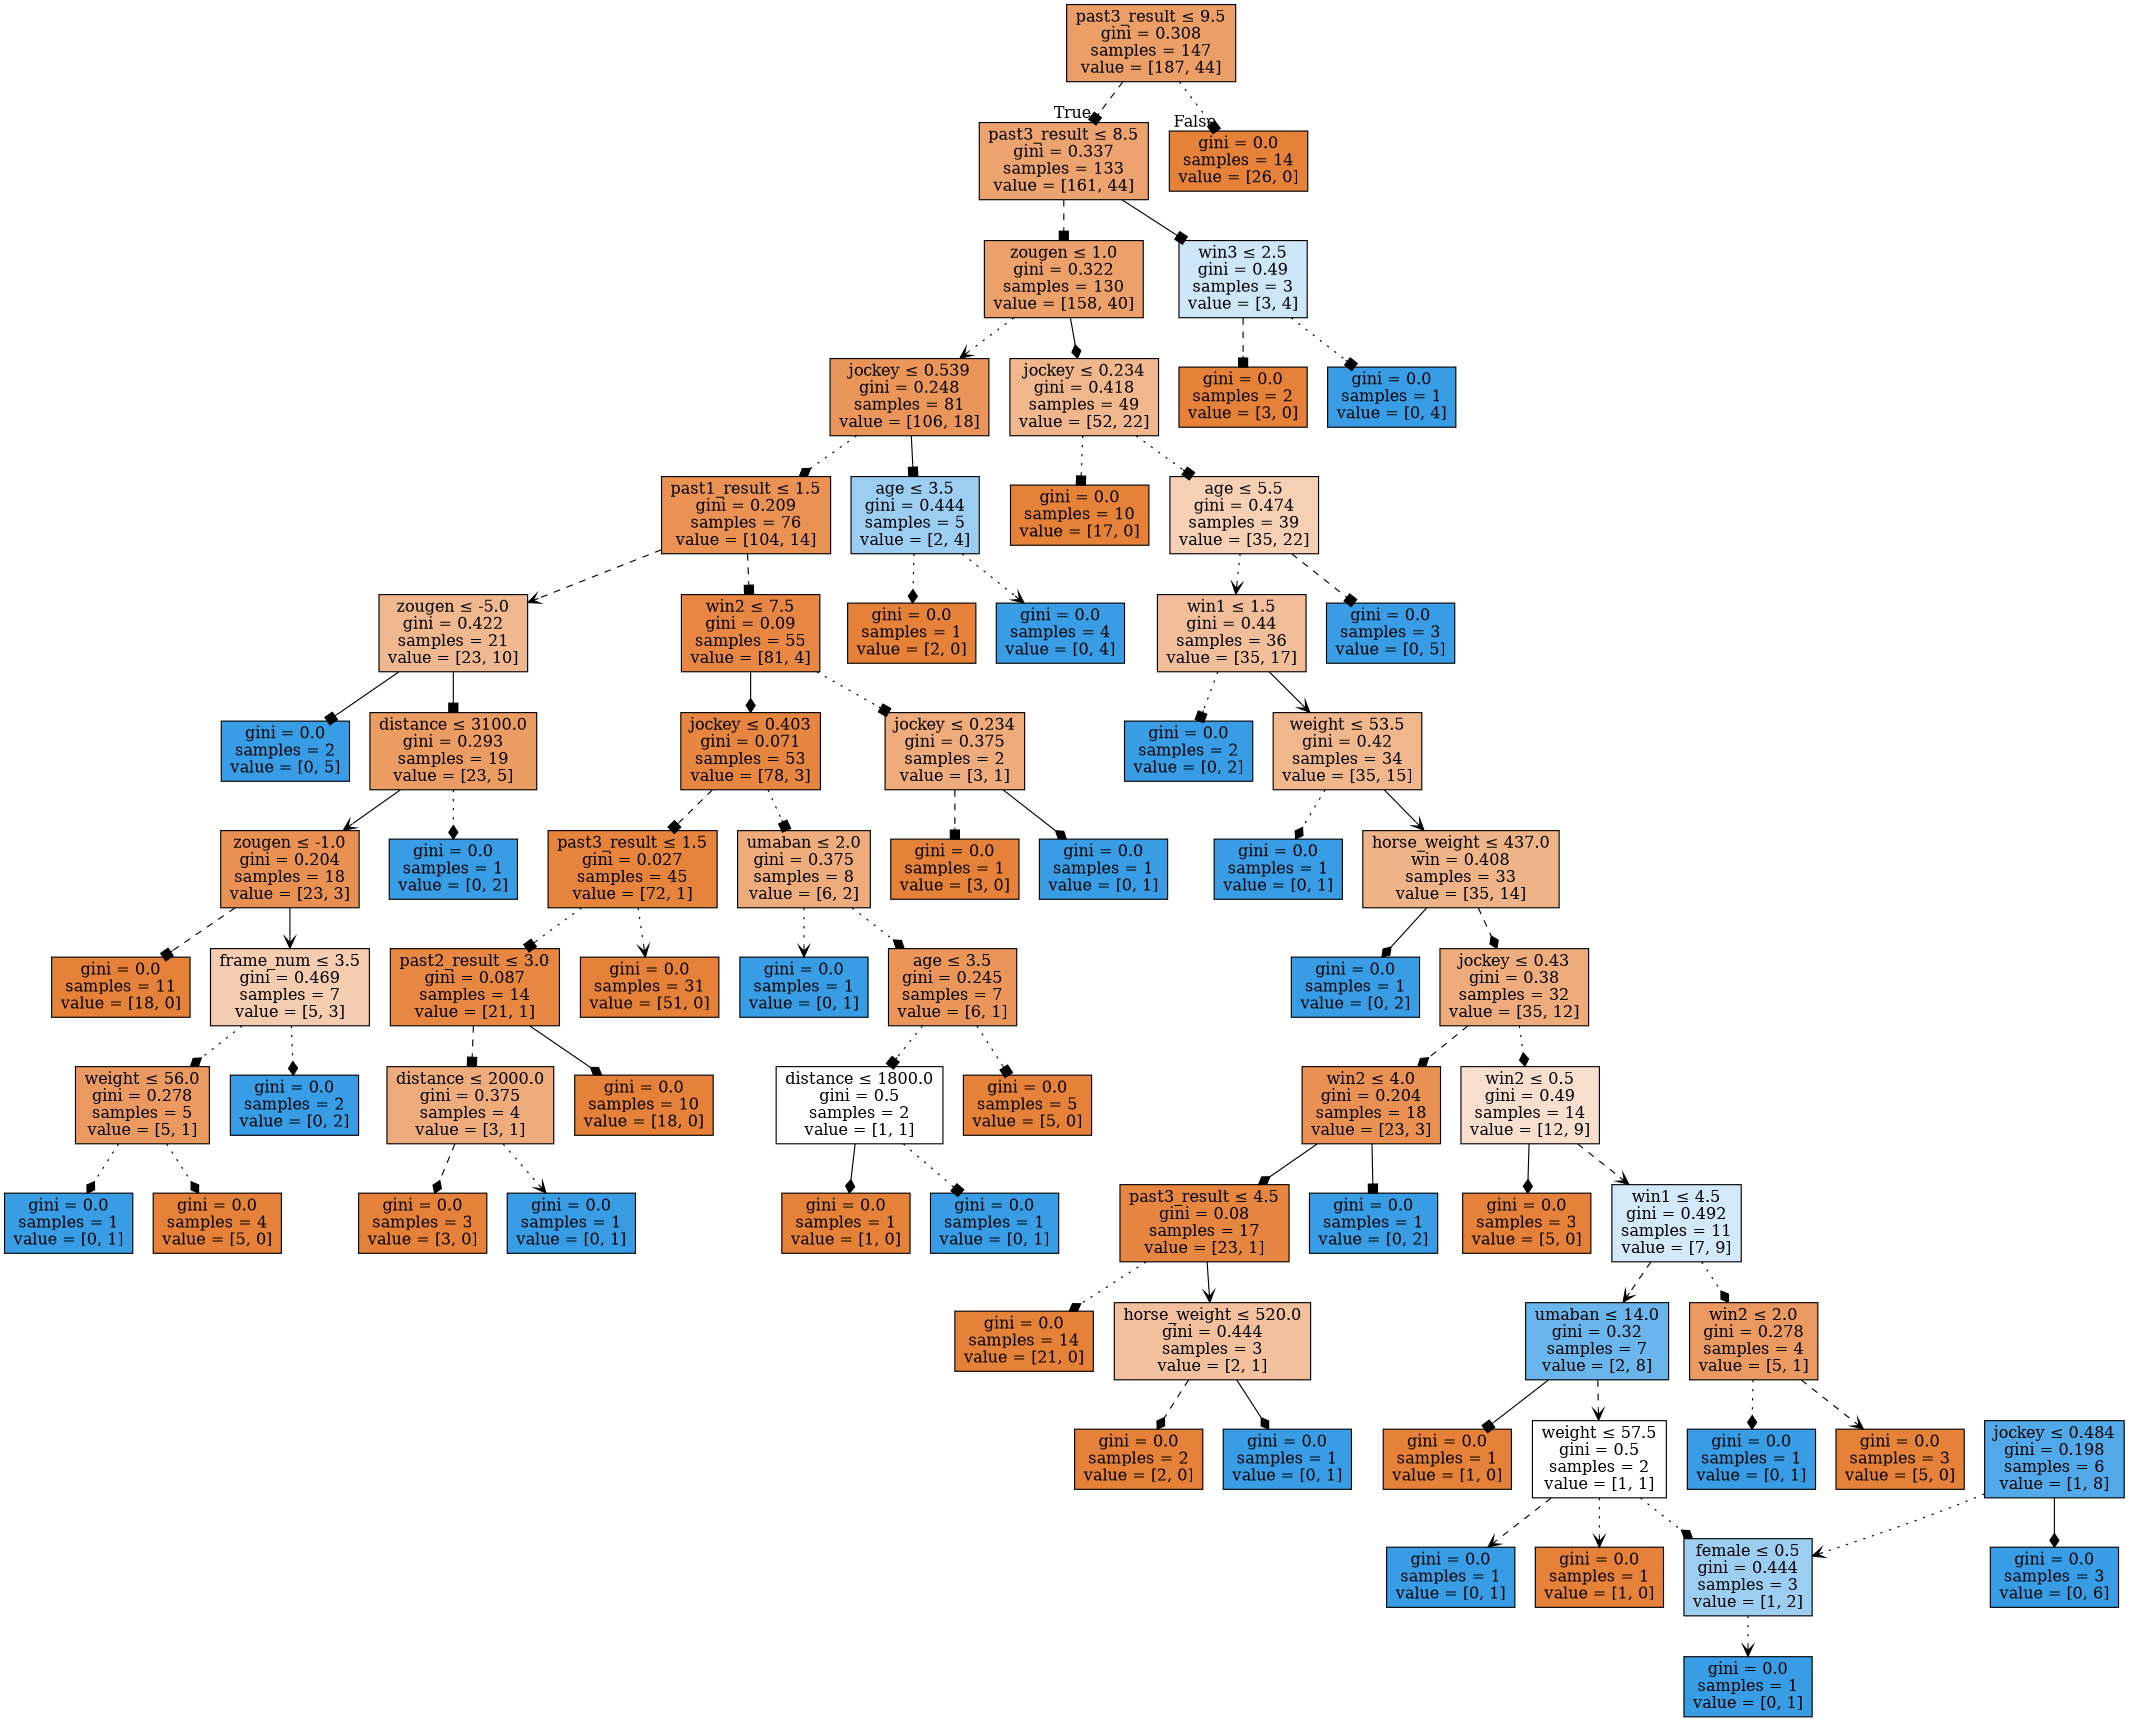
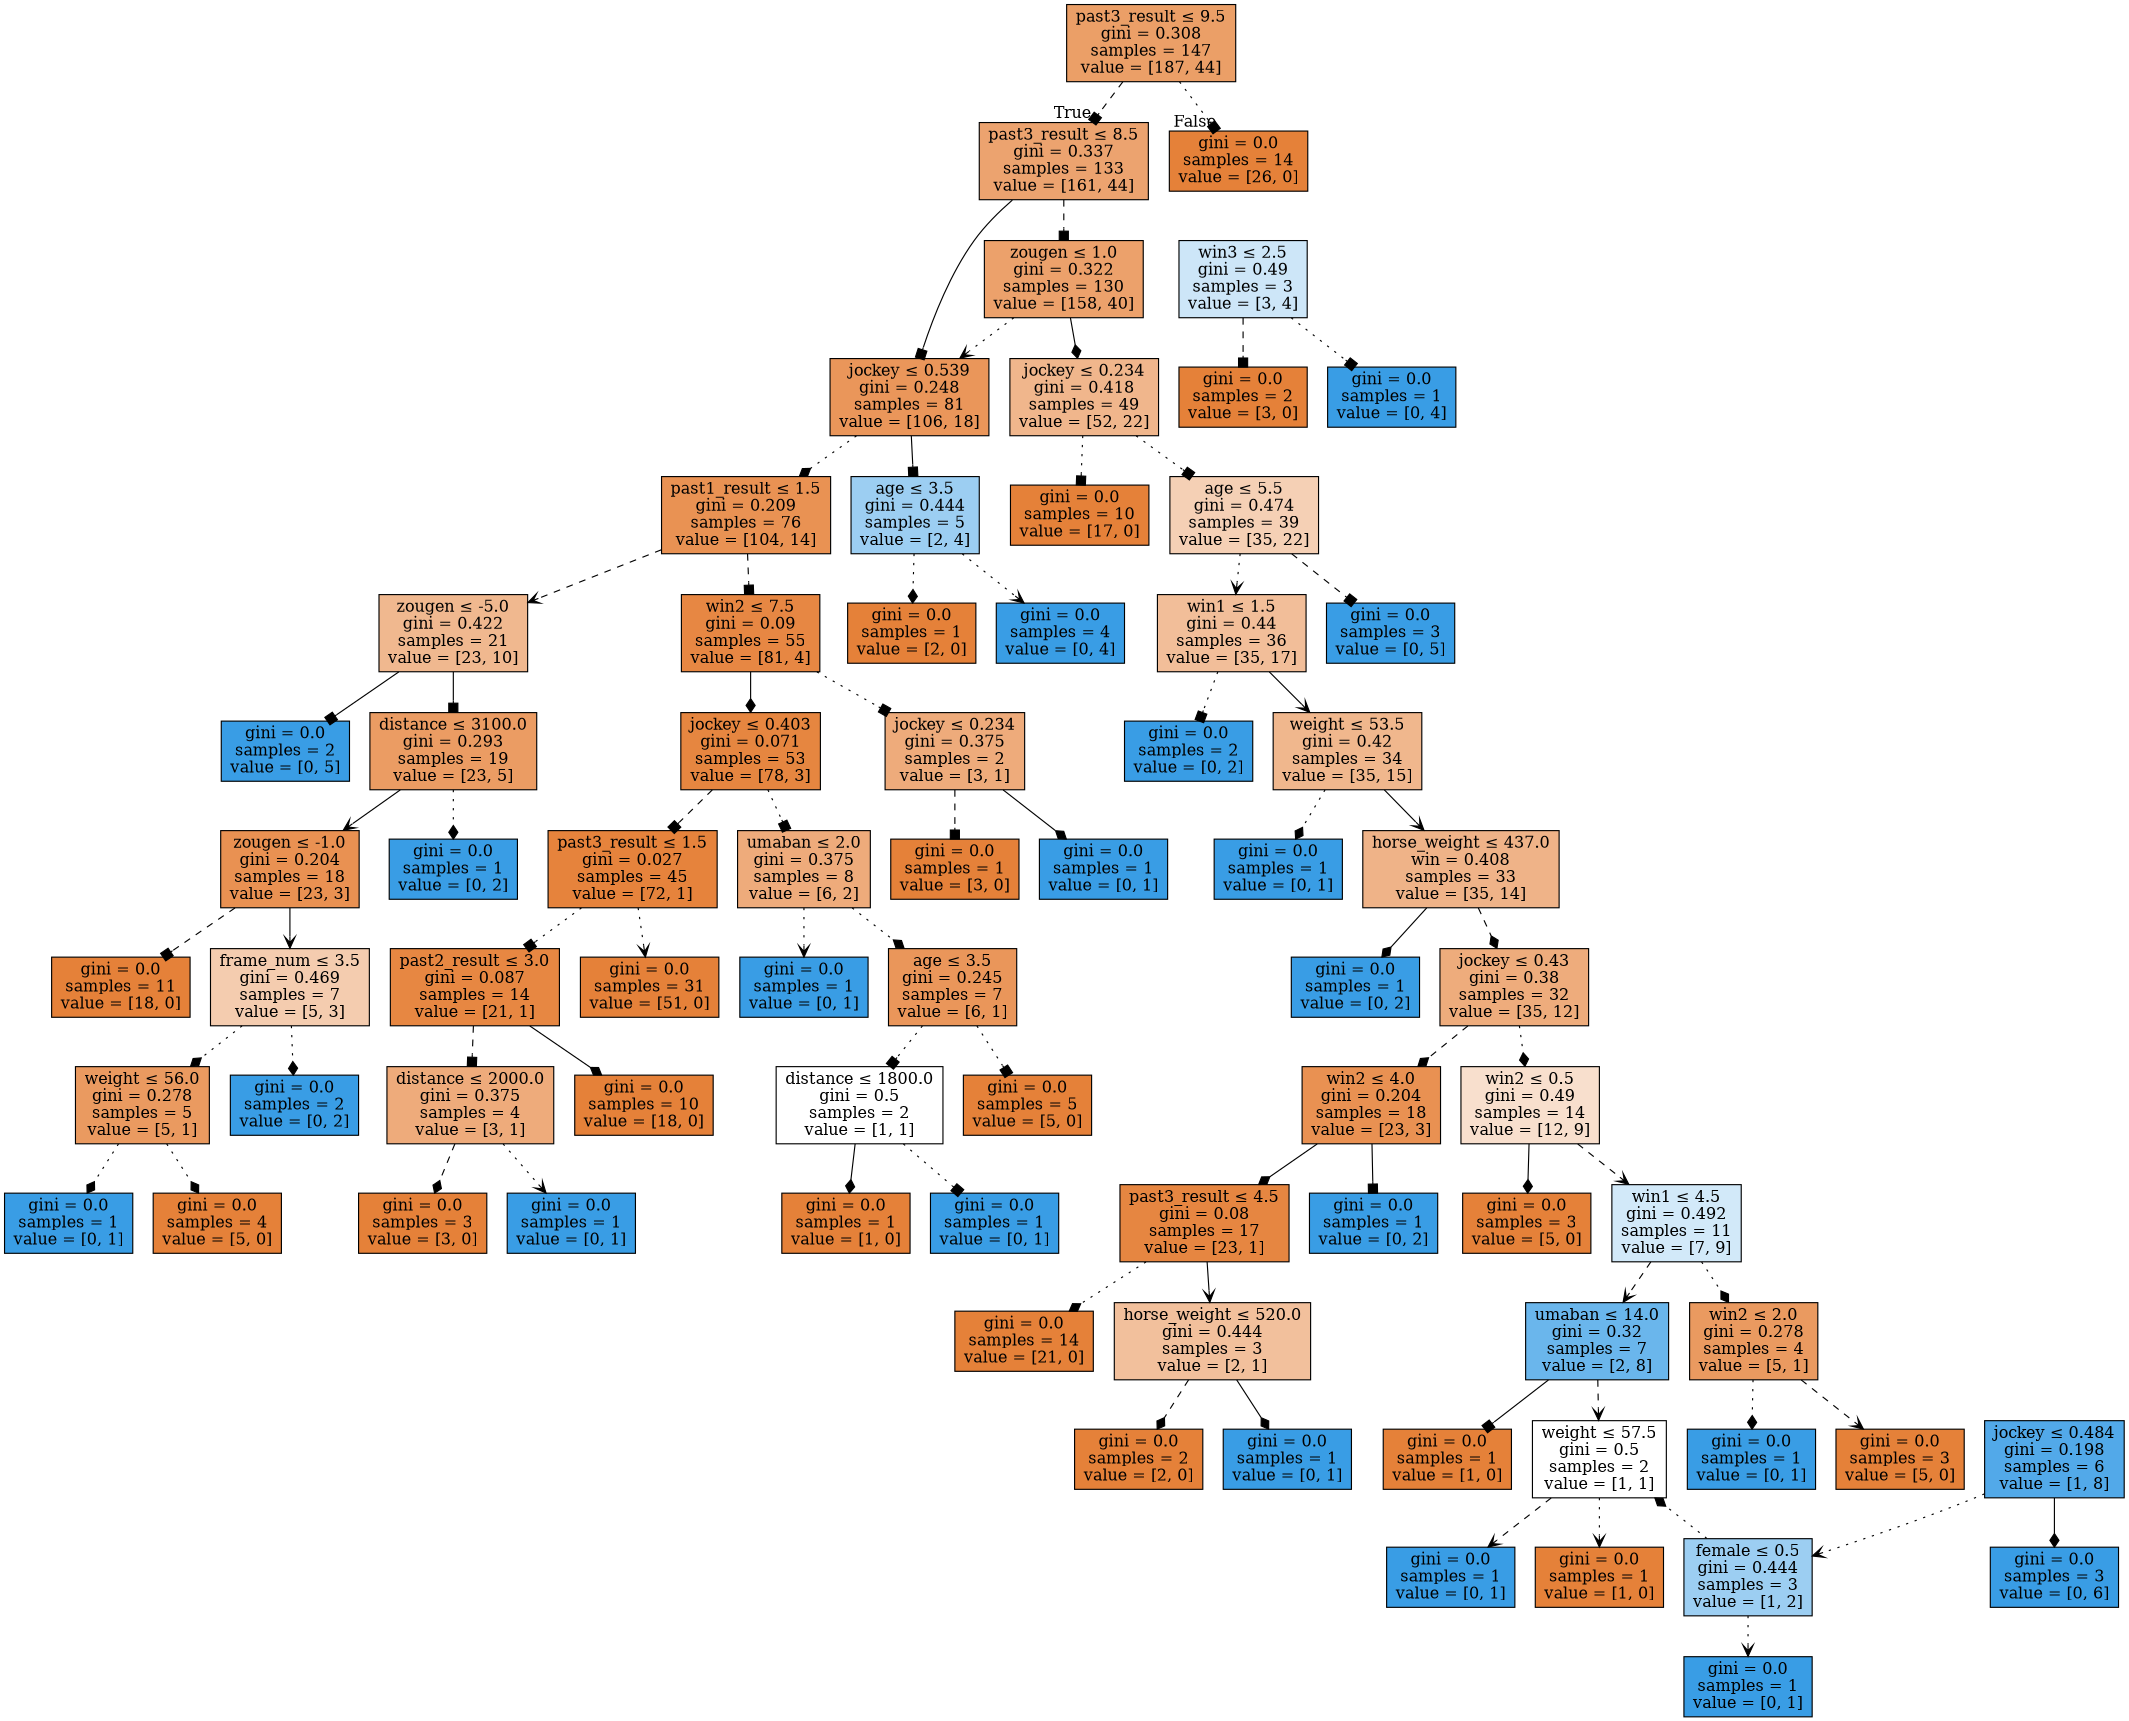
(1149, 217) -> (957, 267)
(1661, 1514) -> (1686, 1522)
